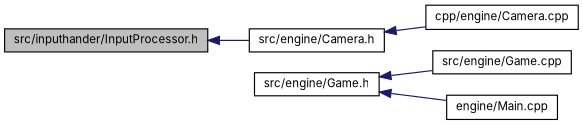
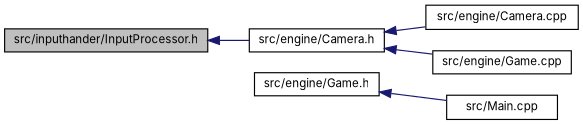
(502, 17) -> (502, 17)
(412, 73) -> (414, 52)
(502, 107) -> (502, 107)
